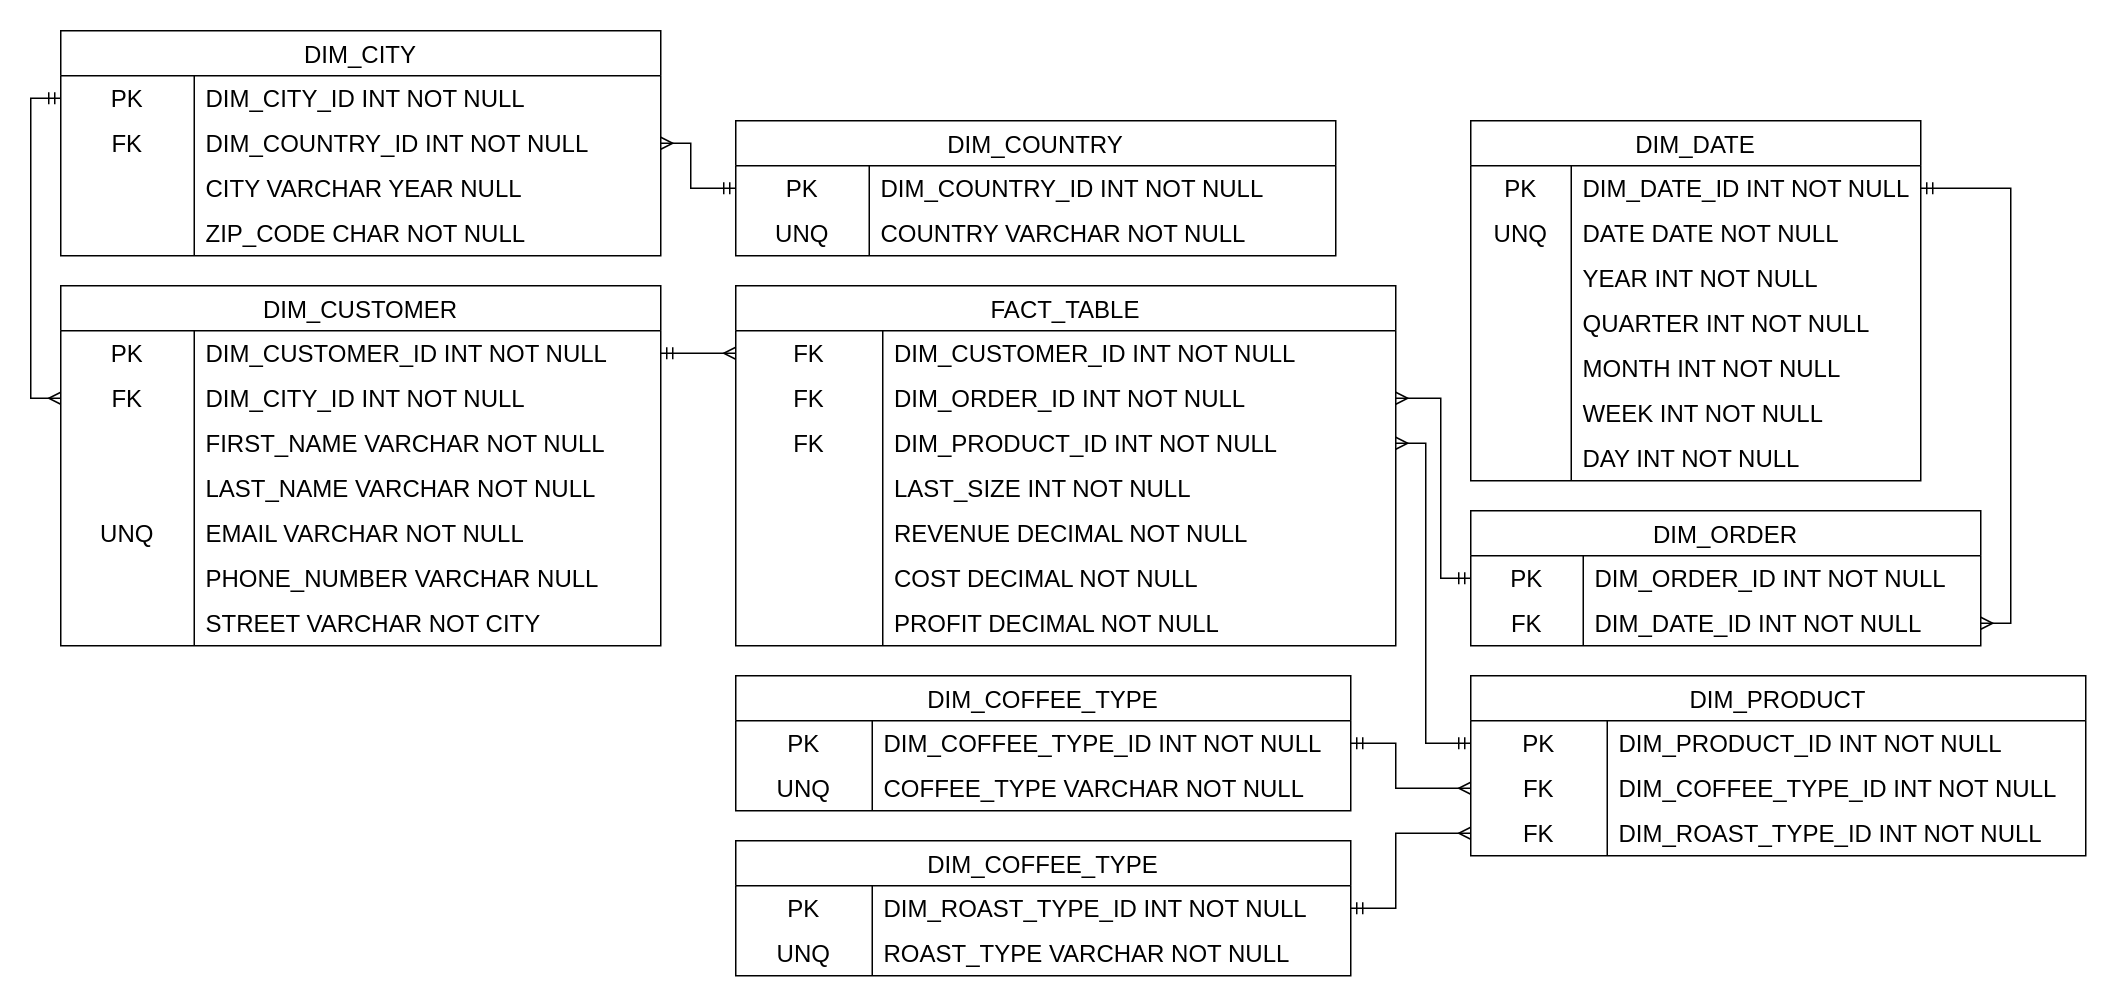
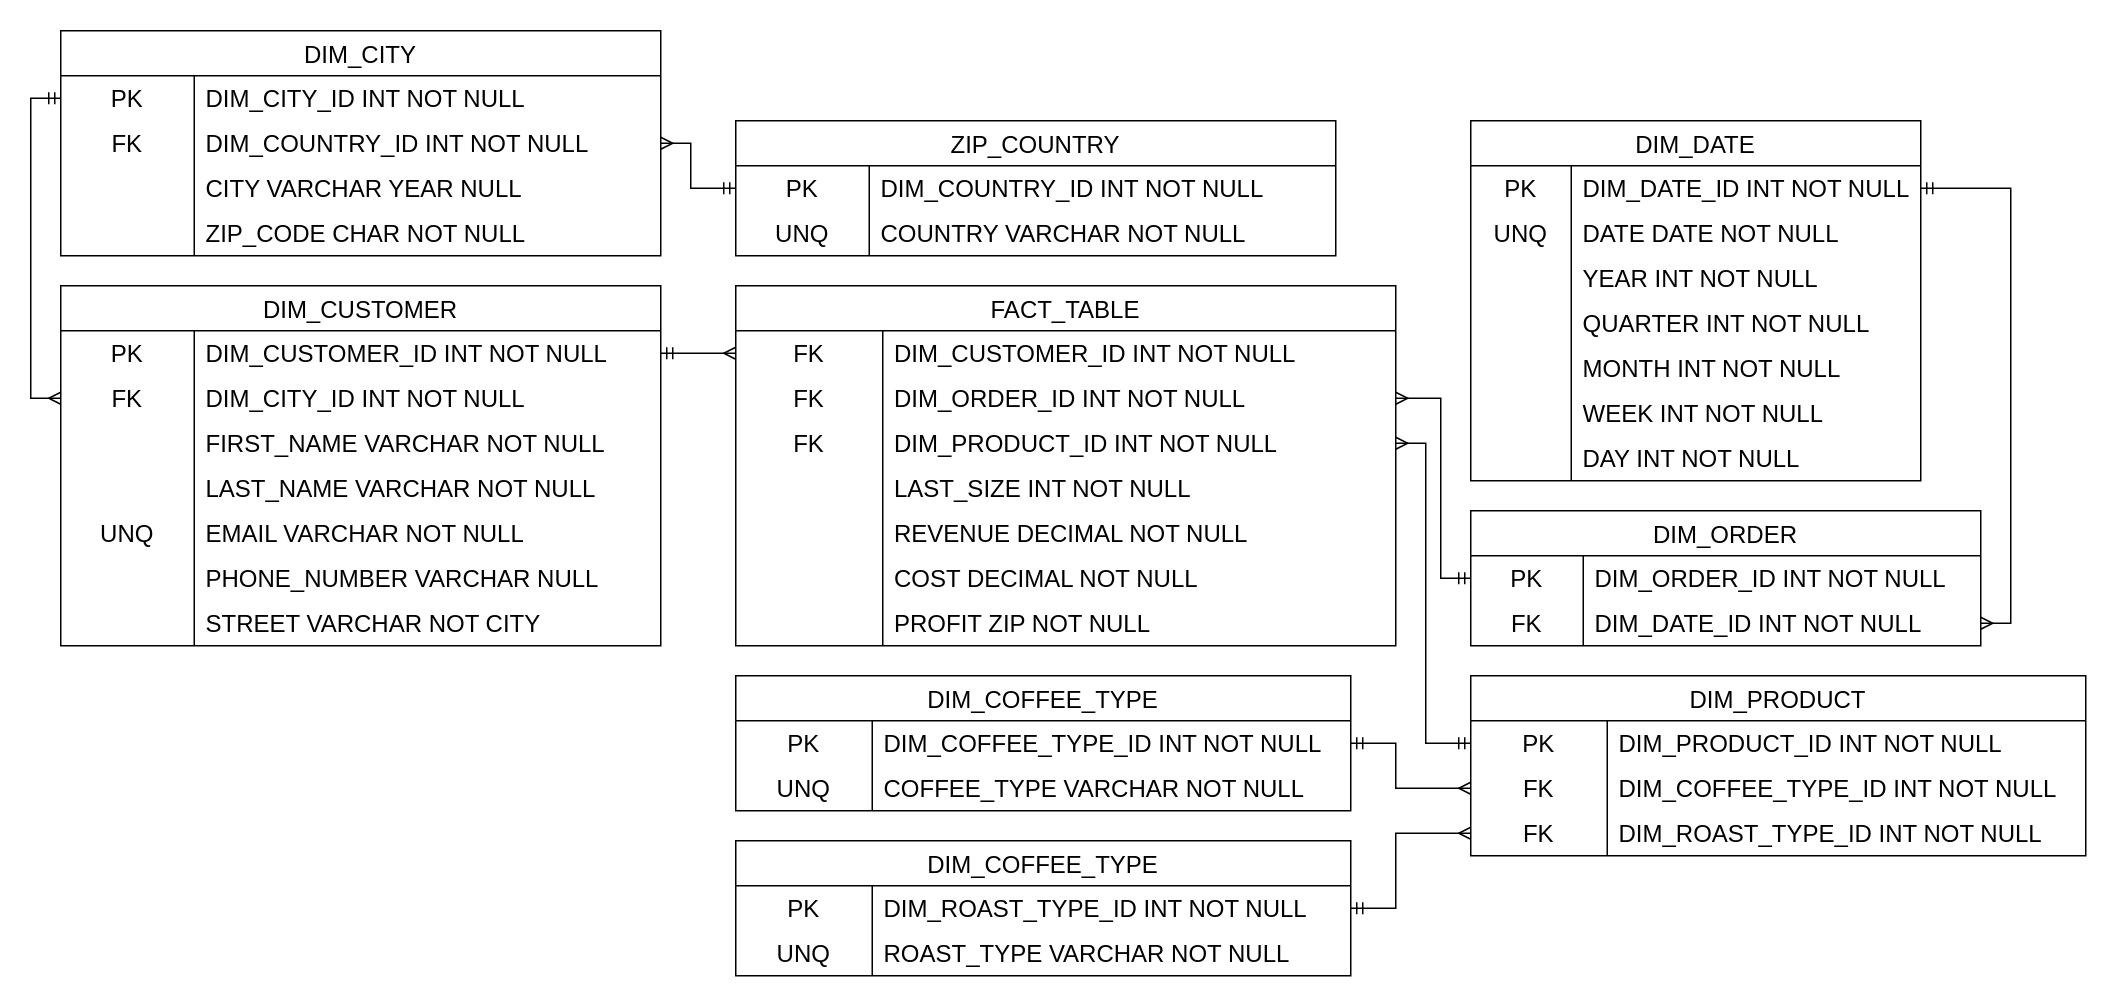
(1035, 145) -> (1035, 145)
(1040, 623) -> (1013, 623)
